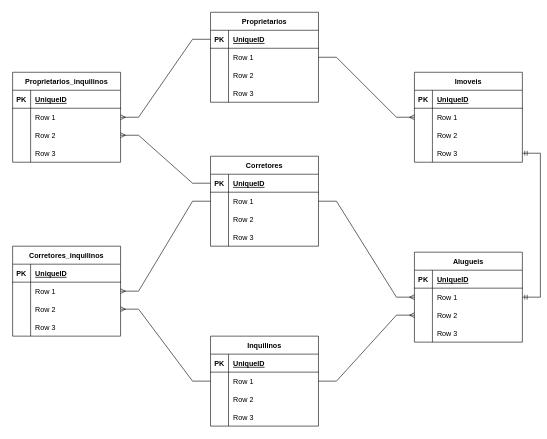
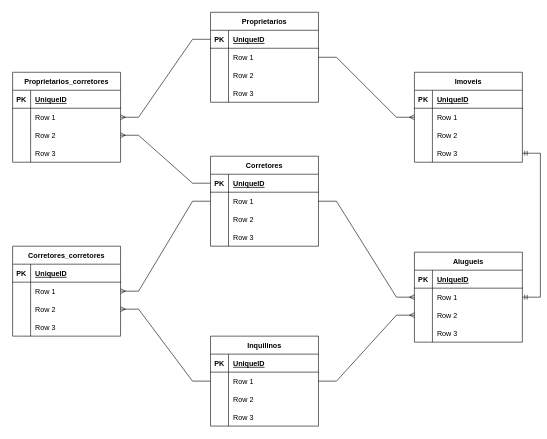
(66, 82) -> (66, 82)
(66, 256) -> (66, 256)
